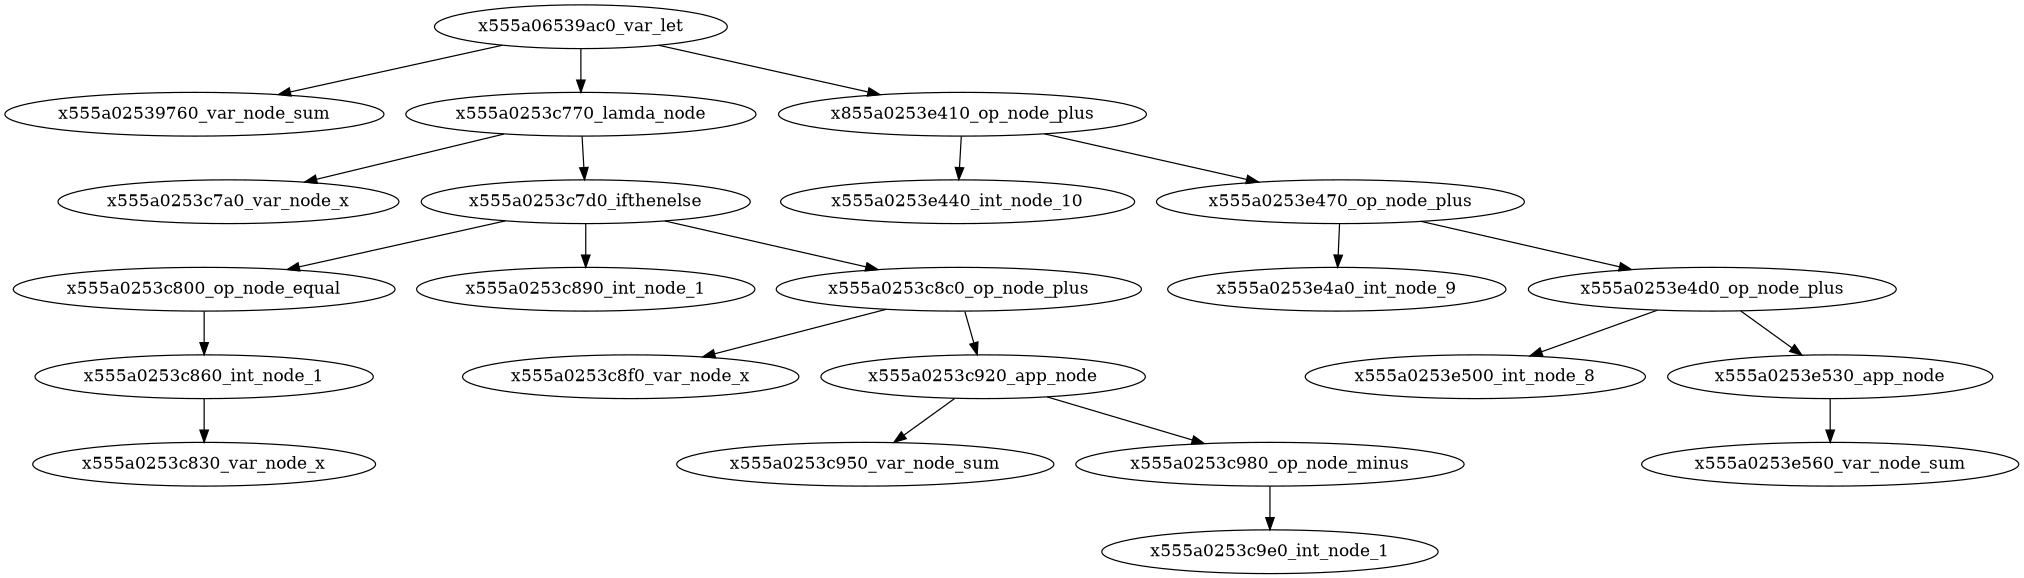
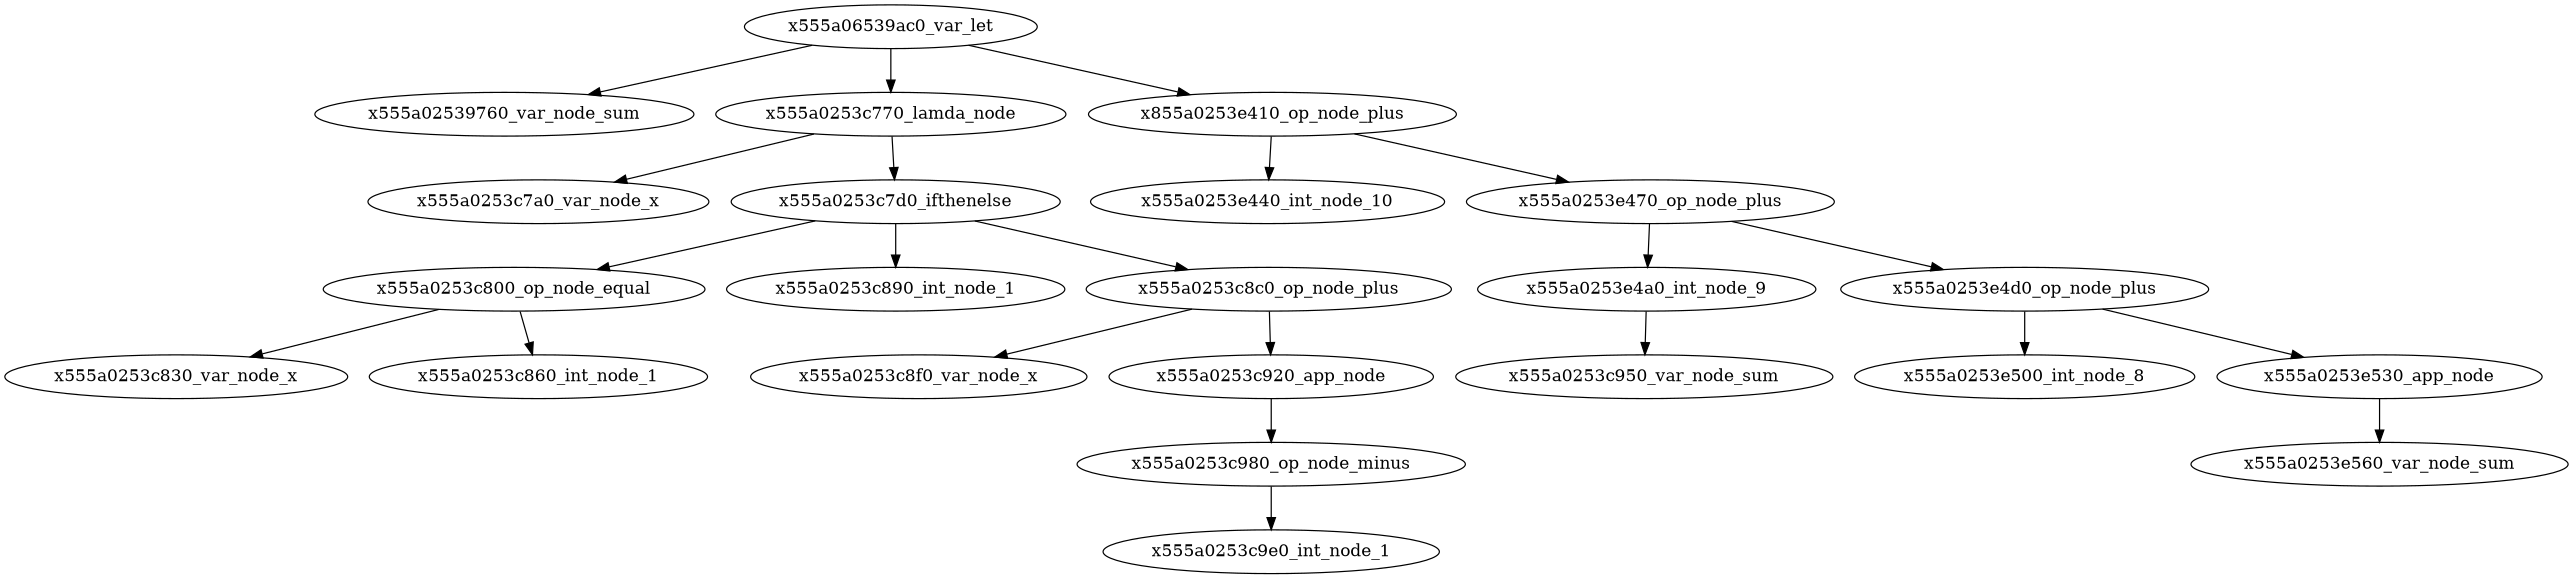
(204, 415) -> (351, 332)
(929, 417) -> (1646, 327)
